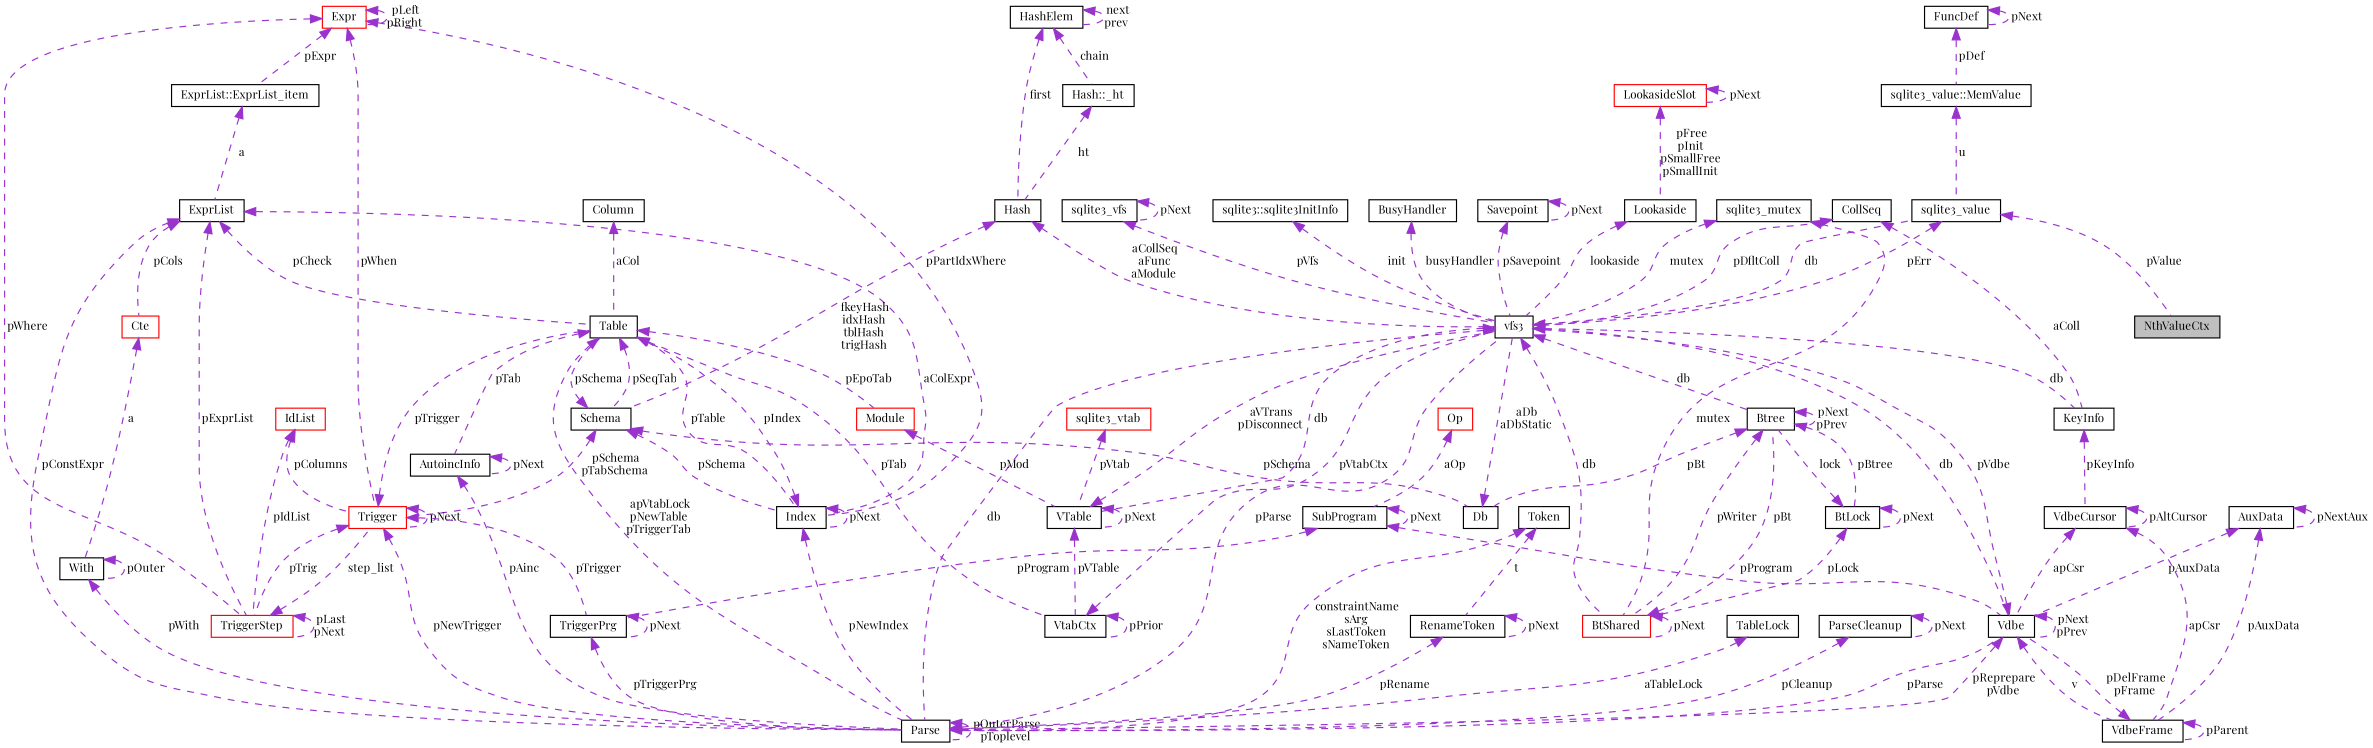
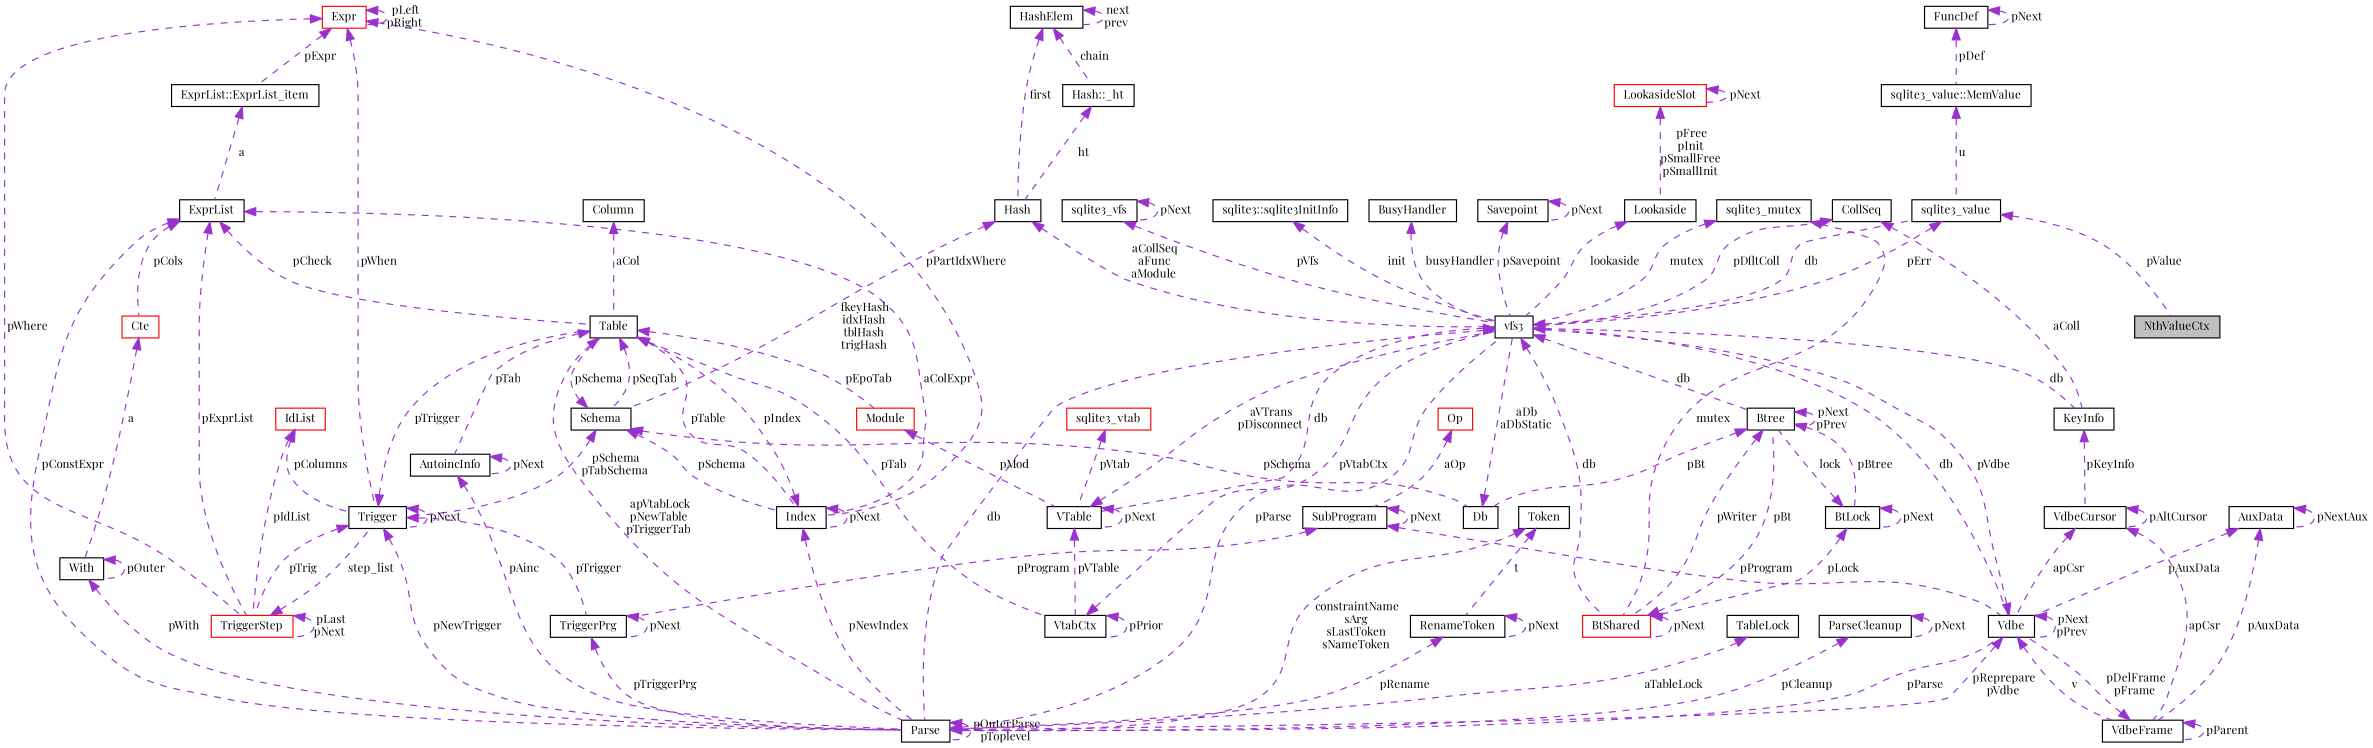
(378, 518) -> (378, 518)
